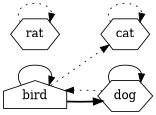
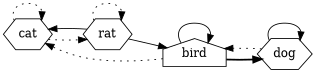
none -> (72, 29)
none -> (63, 40)
none -> (144, 42)
